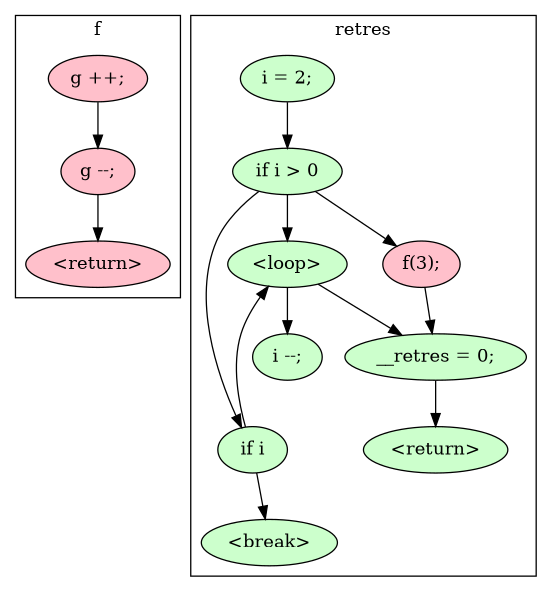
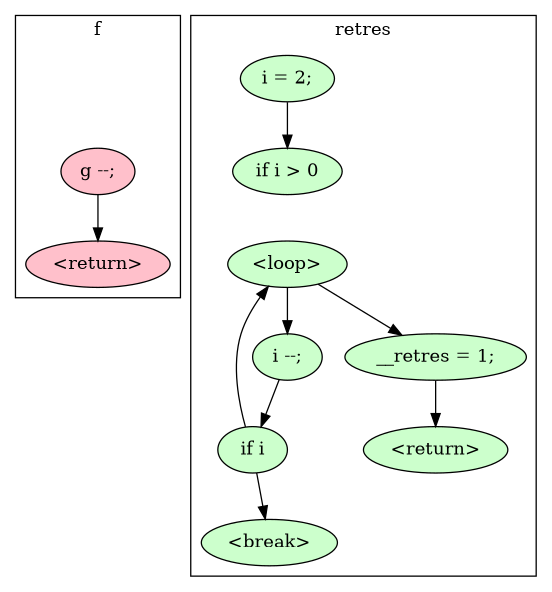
(98, 79) -> none
(287, 212) -> none
(421, 264) -> none
(207, 297) -> (272, 397)
(436, 357) -> (436, 357)
